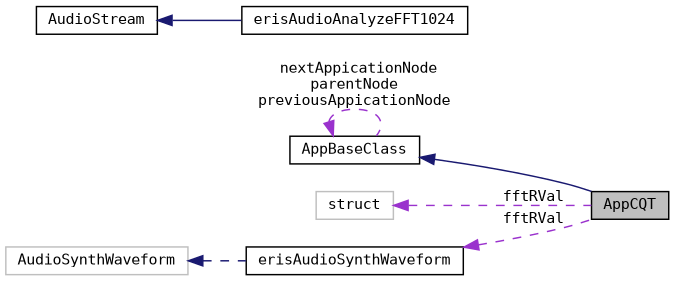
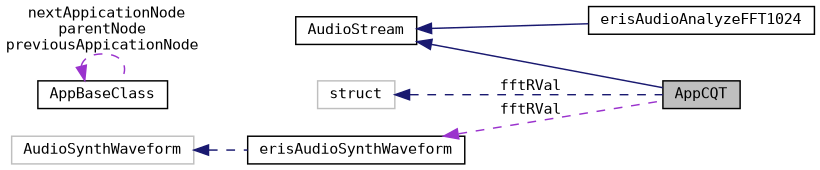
(514, 172) -> (547, 66)
(500, 205) -> (536, 95)
